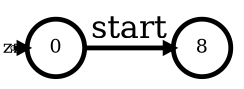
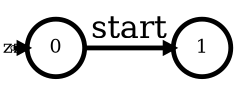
(202, 48) -> (202, 48)
